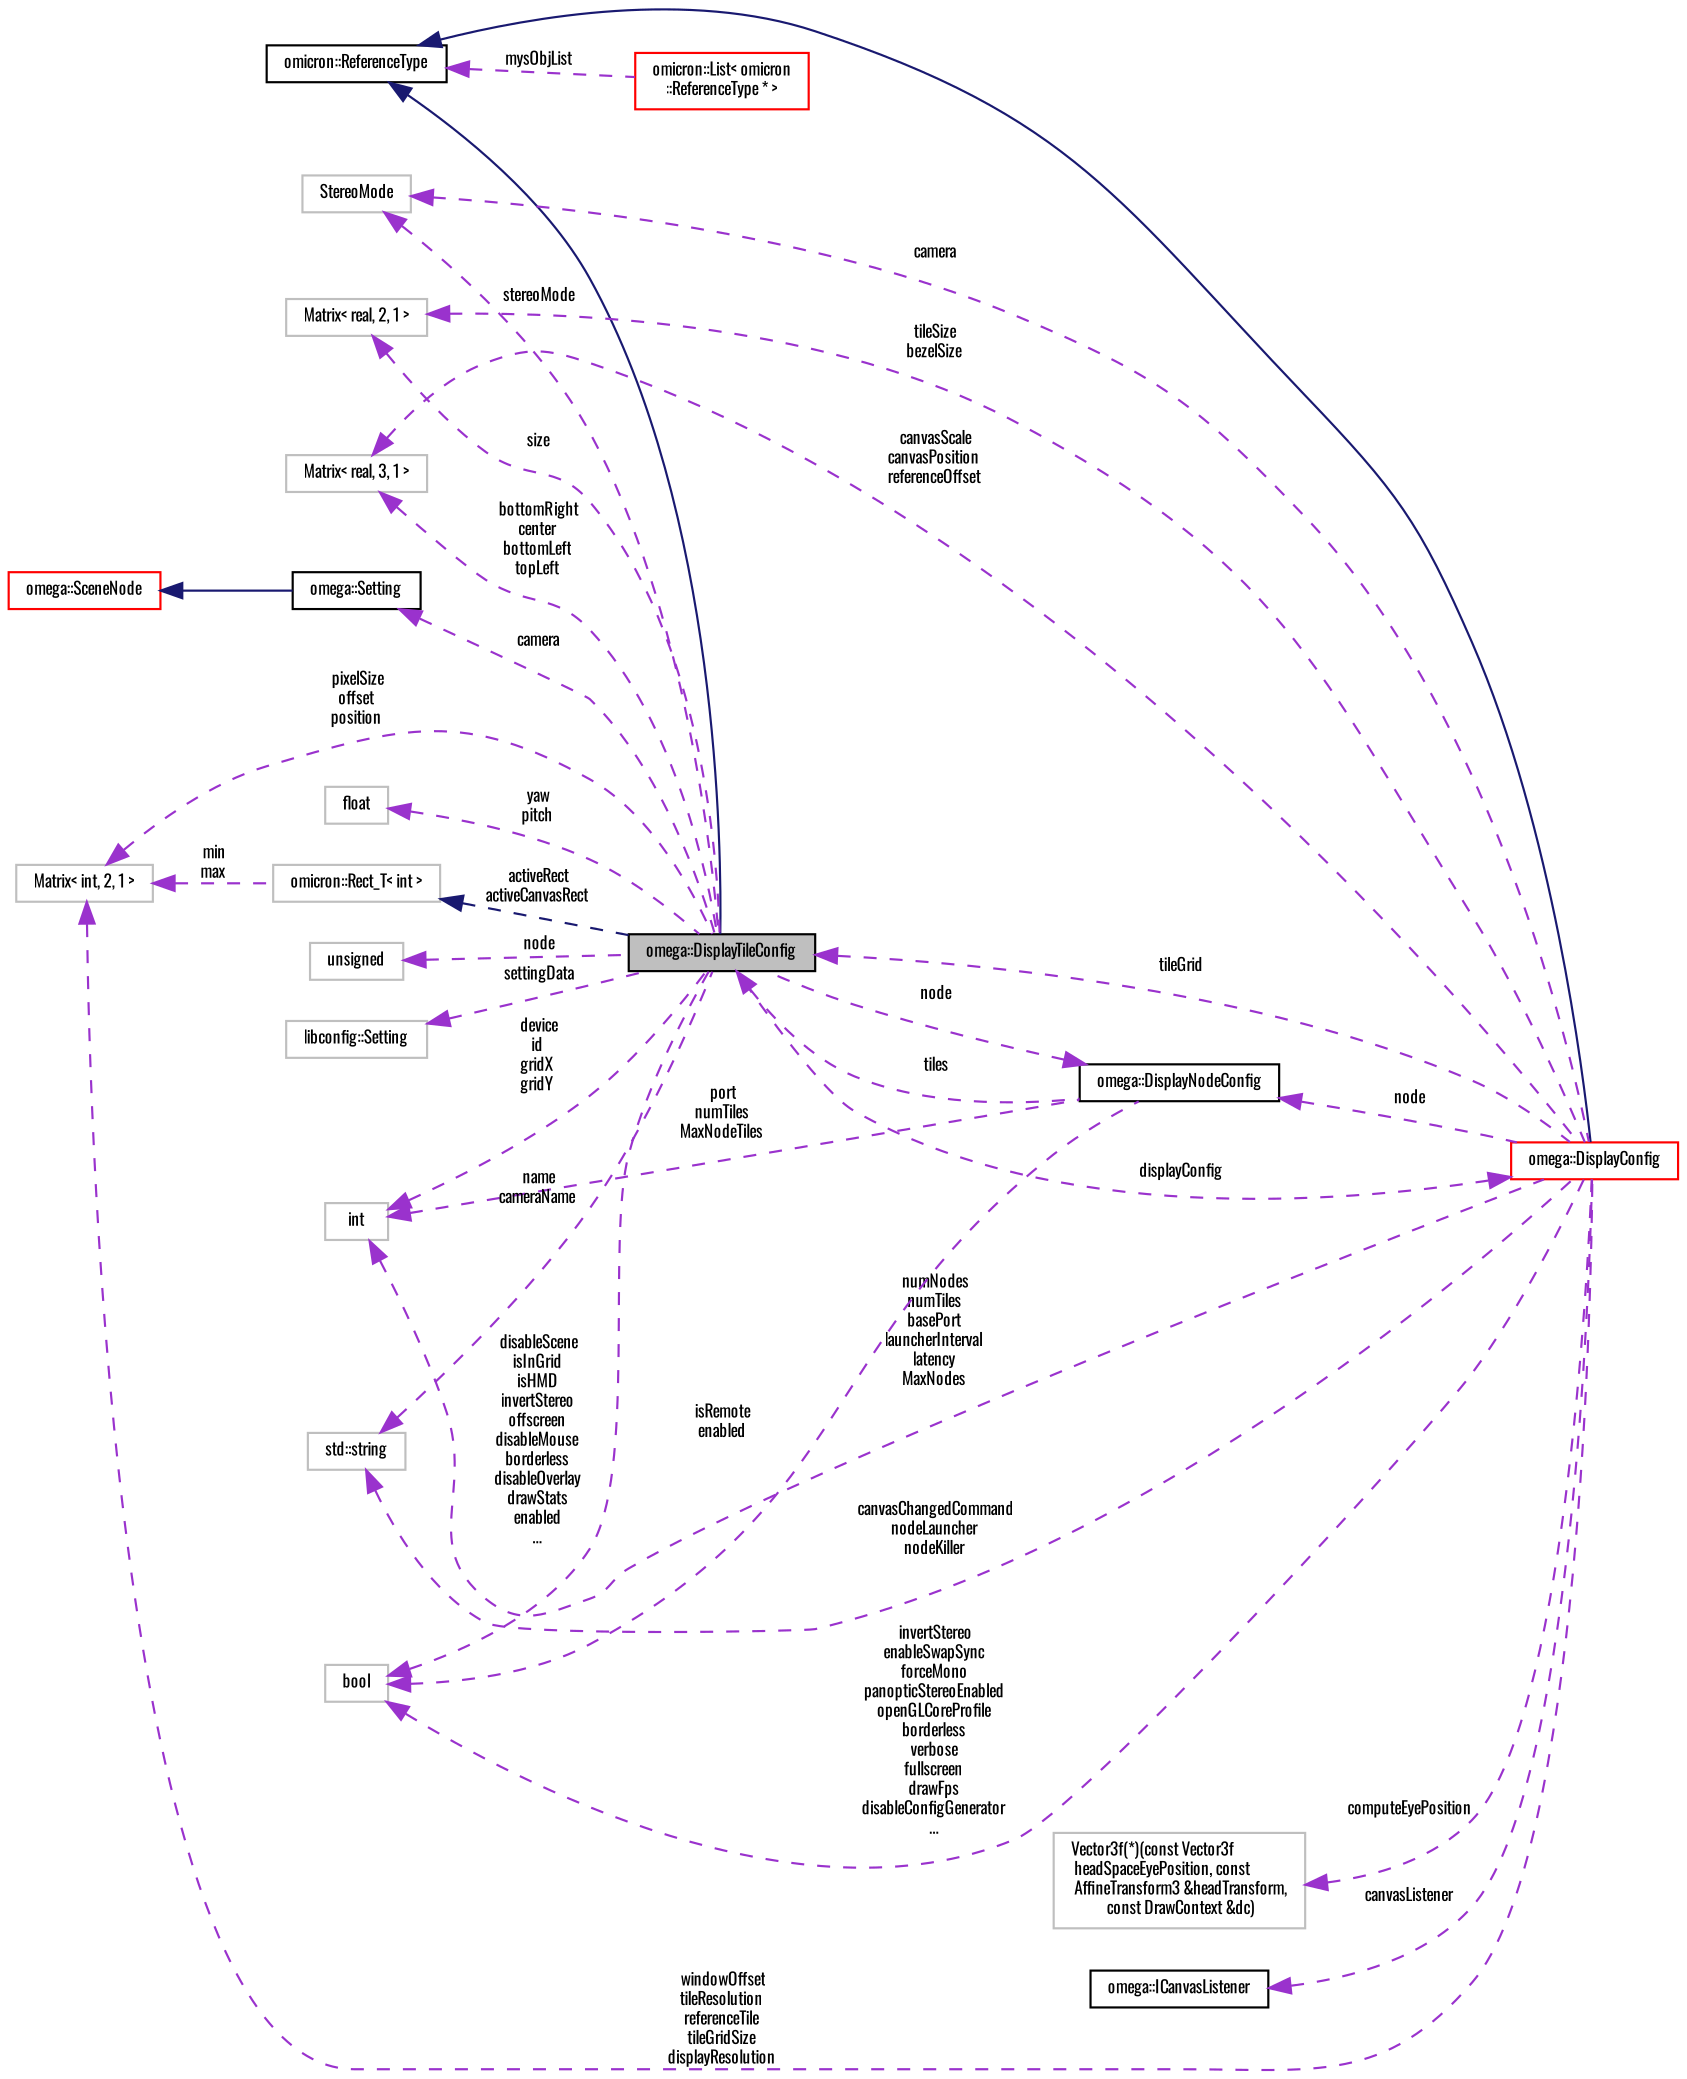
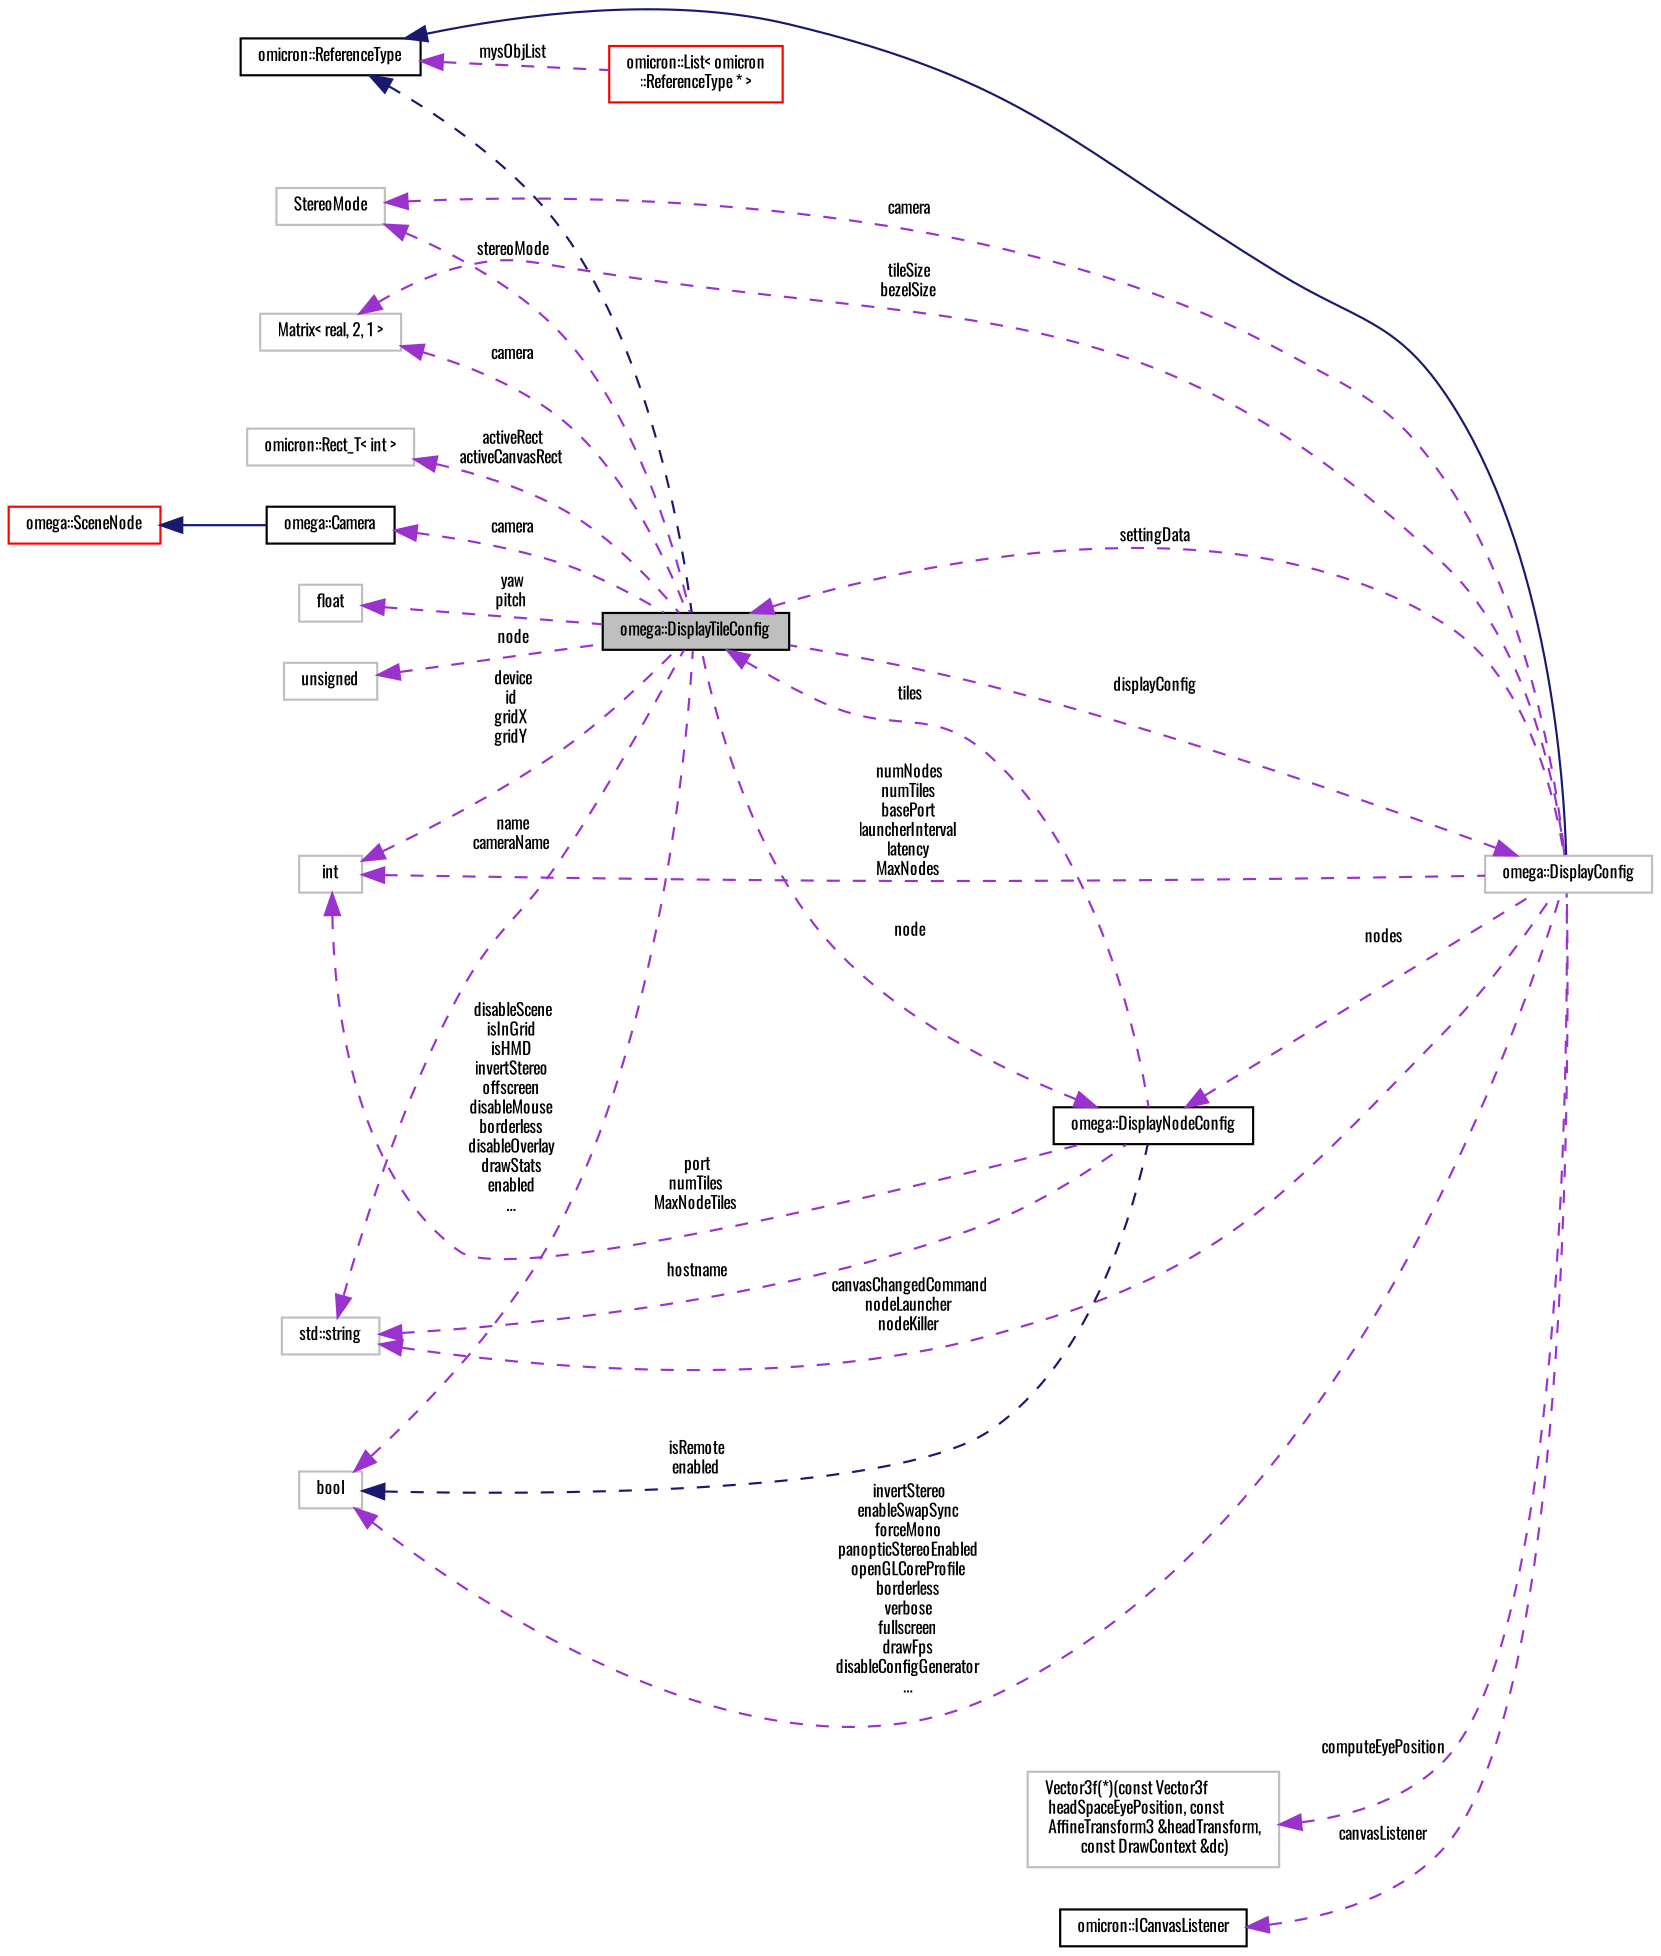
(538, 442) -> (512, 355)
(666, 471) -> (607, 309)
(357, 474) -> none
(357, 591) -> (331, 525)
(85, 883) -> none
(546, 919) -> (572, 515)
(1179, 967) -> (1153, 537)
(357, 1039) -> none
(1408, 1099) -> (1382, 938)
(1595, 1161) -> (1569, 874)
none -> (777, 1284)
(810, 1448) -> (857, 1471)
(1179, 1989) -> (1153, 1928)
